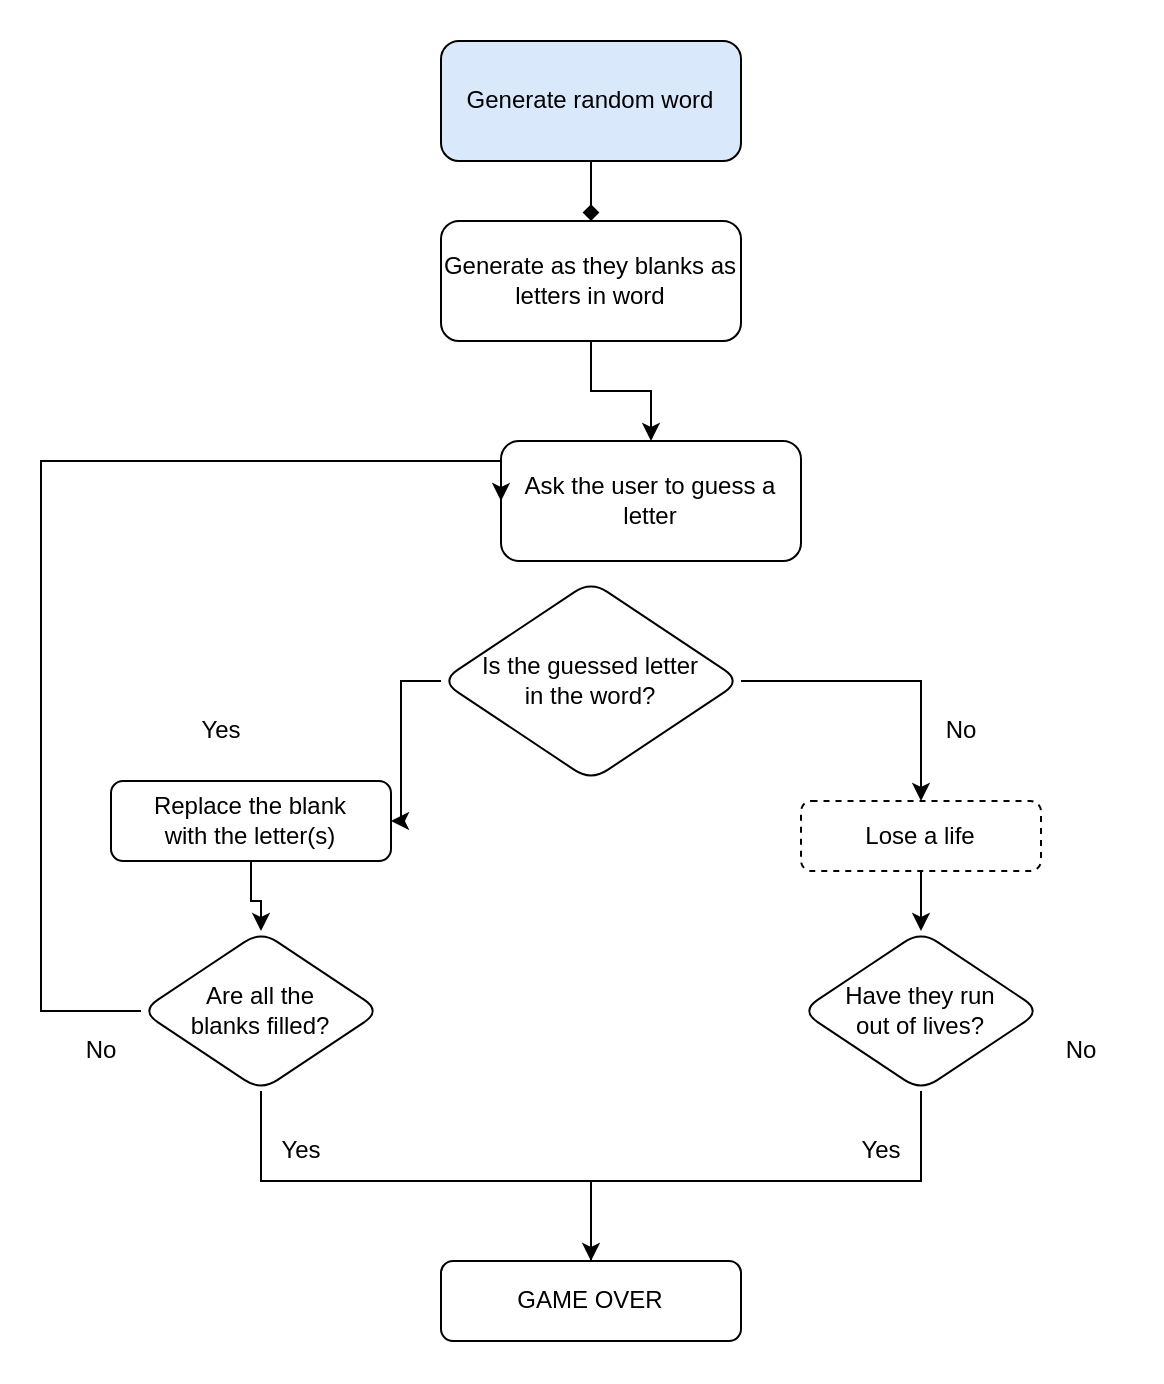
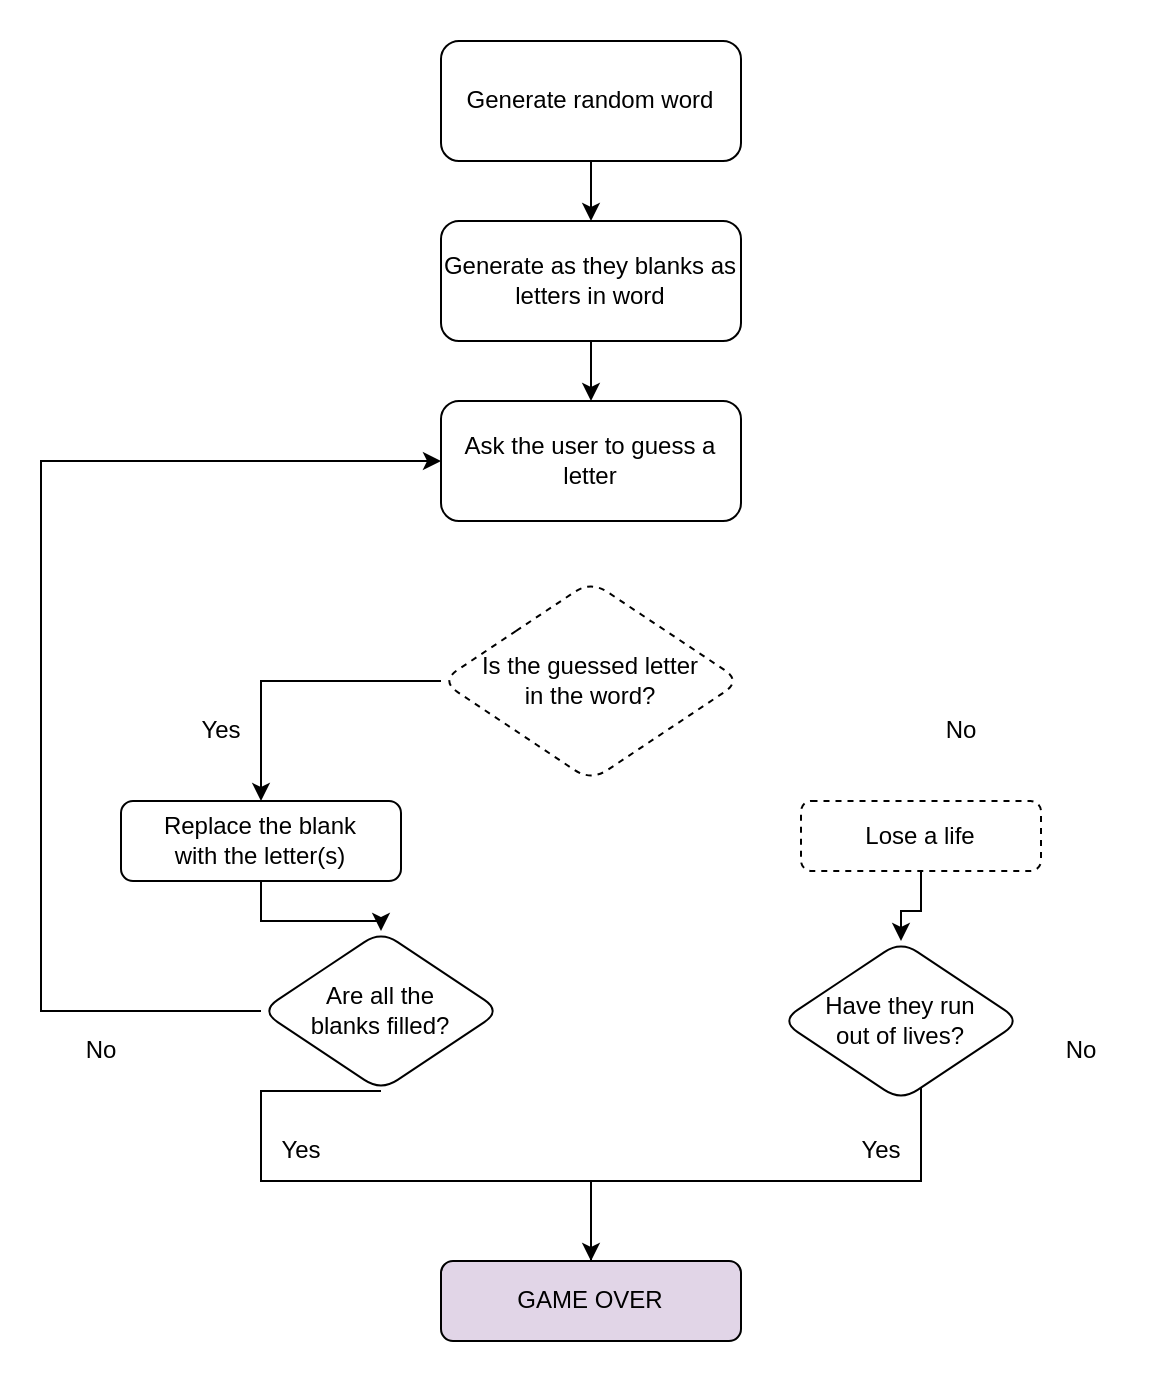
(591, 101) -> (591, 101)
(591, 205) -> (591, 206)
(651, 501) -> (591, 461)
(591, 681) -> (591, 681)
(884, 681) -> none
(251, 821) -> (261, 841)
(261, 1011) -> (381, 1011)
(921, 1011) -> (901, 1021)
(591, 1301) -> (591, 1301)
